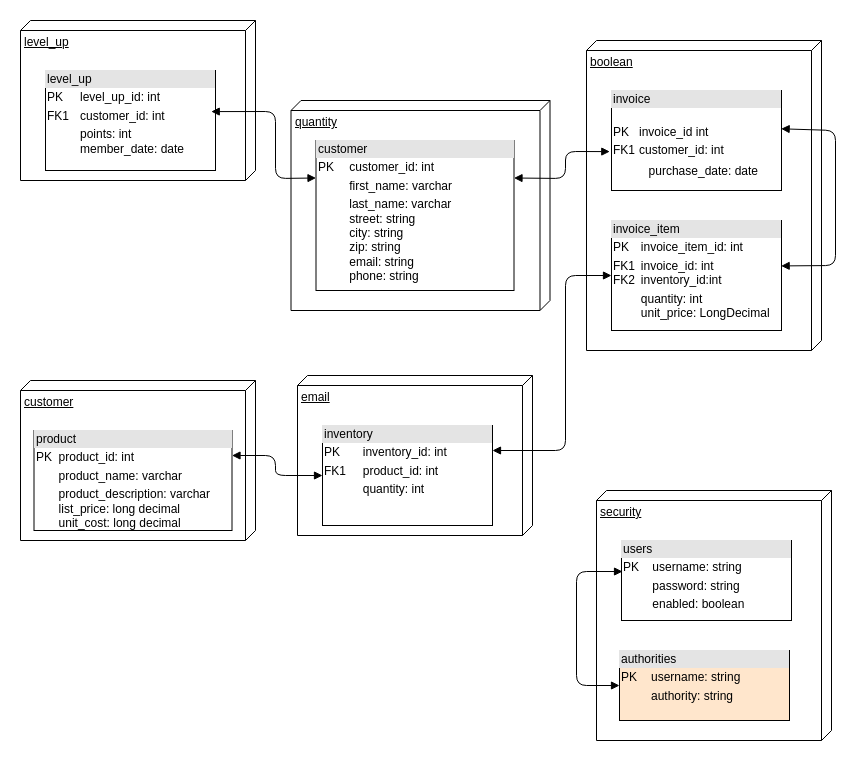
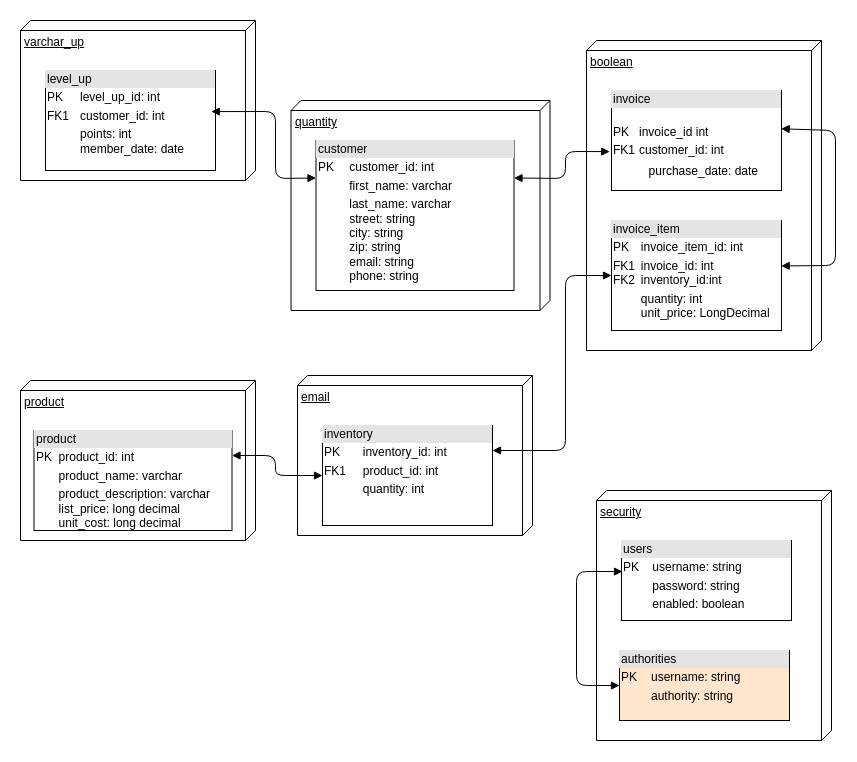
(48, 43) -> (58, 43)
(51, 403) -> (48, 403)
